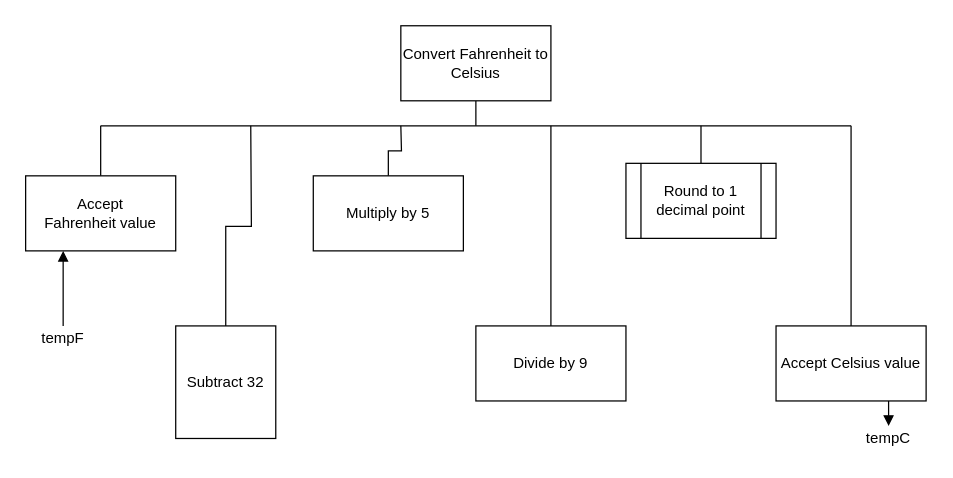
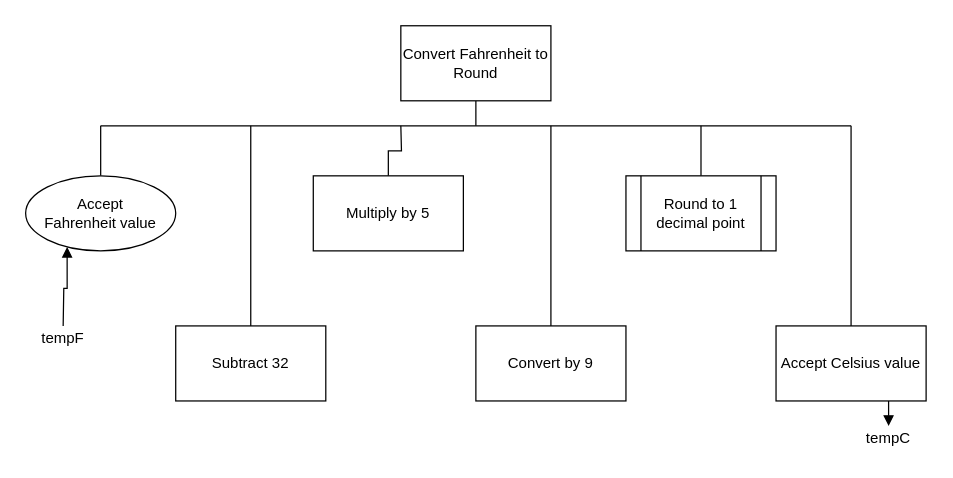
(476, 63) -> (476, 63)
(701, 201) -> (701, 213)
(101, 213) -> (101, 213)
(551, 363) -> (551, 363)
(226, 382) -> (251, 363)
